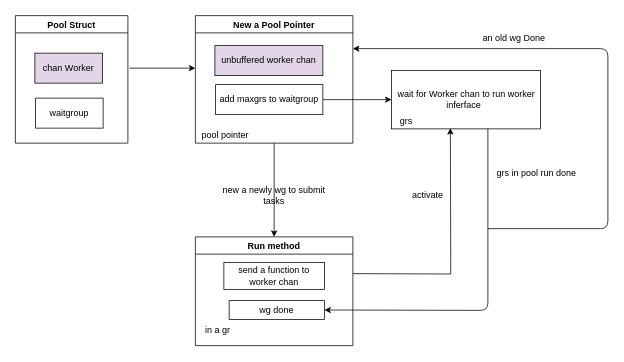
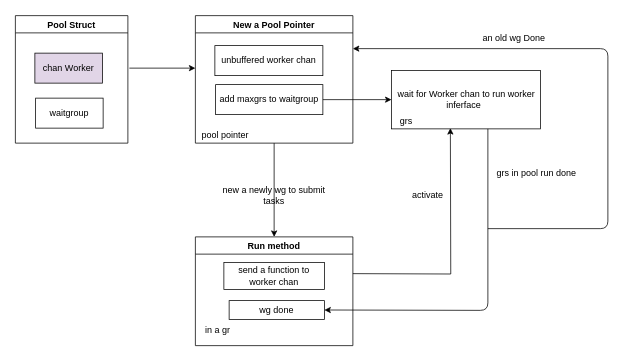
(269, 60) -> (269, 60)
